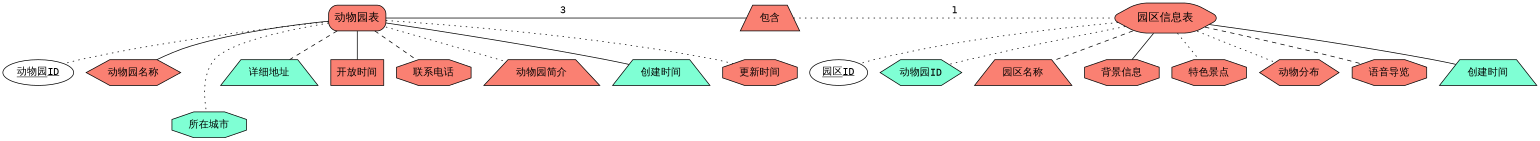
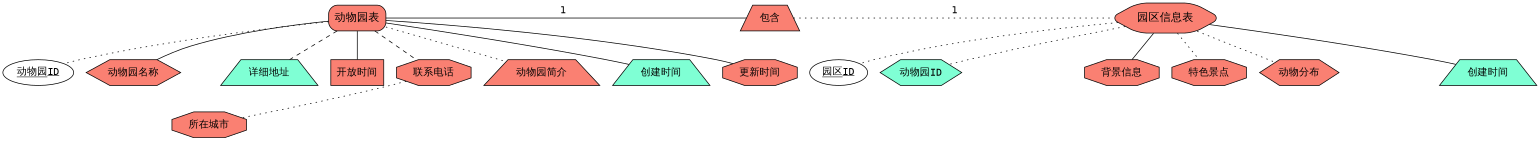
(563, 11) -> (563, 11)
(560, 36) -> (560, 36)
(243, 43) -> (324, 101)
(1023, 73) -> none
(1389, 73) -> none
(209, 125) -> (209, 125)
